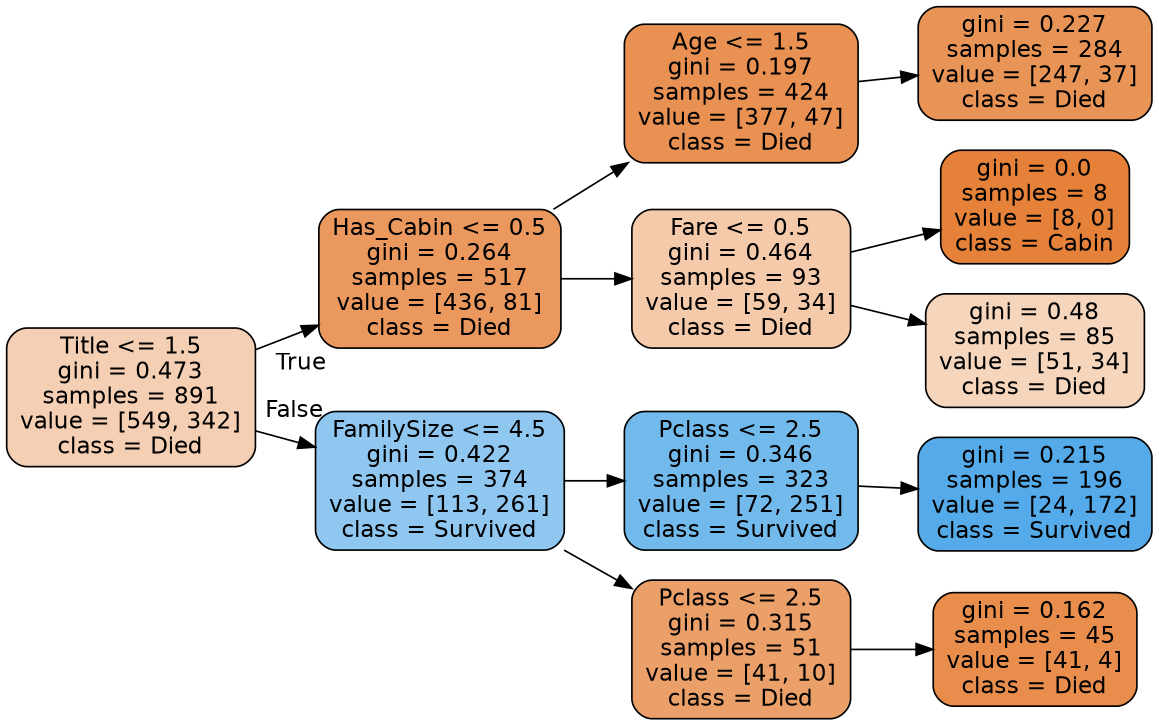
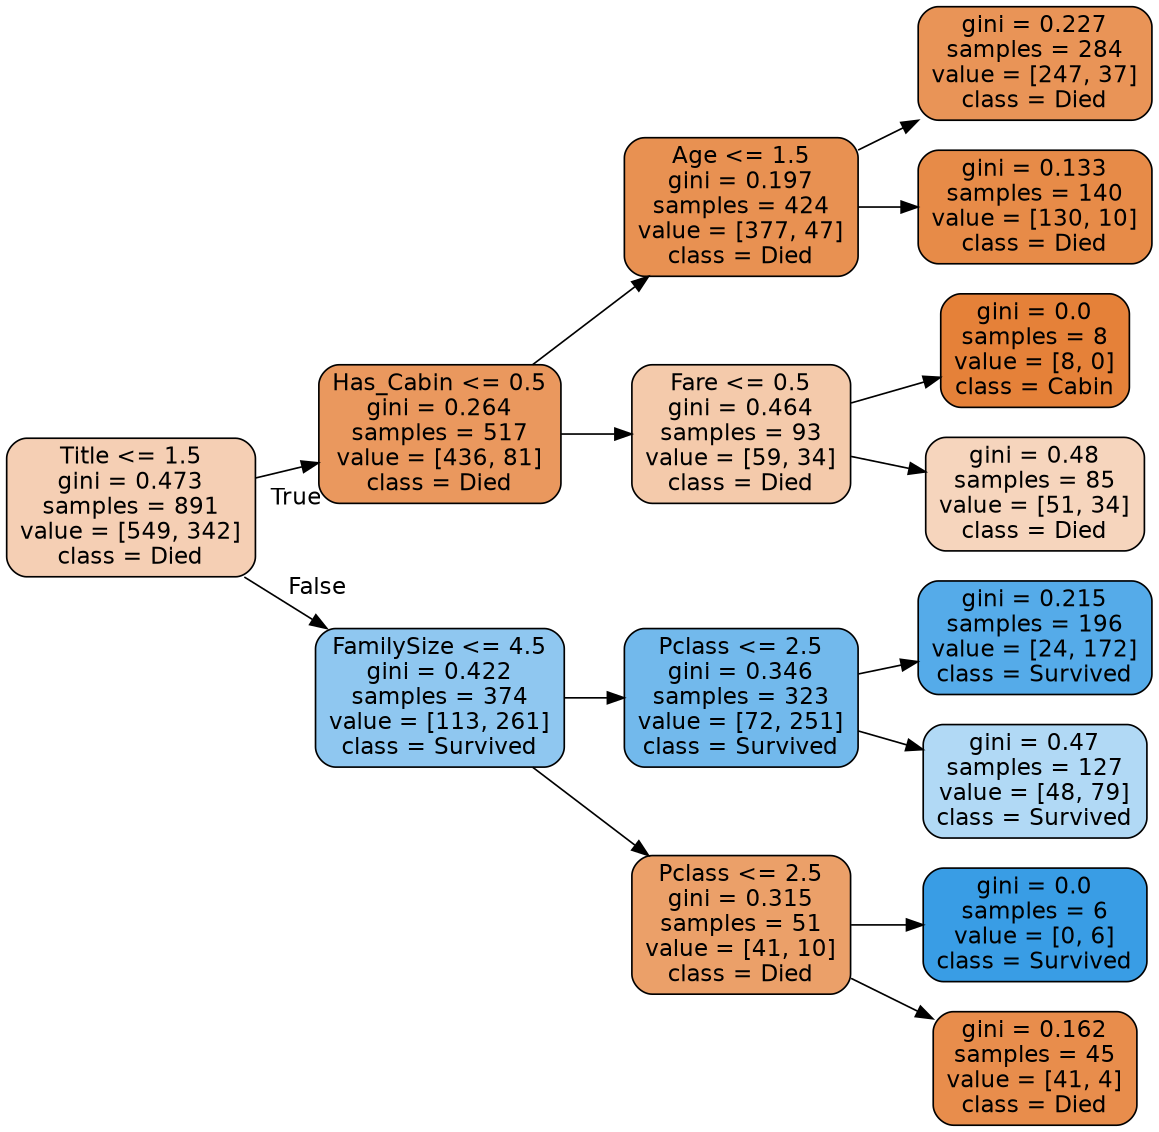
none -> (1035, 207)
none -> (1035, 781)
none -> (1035, 925)
